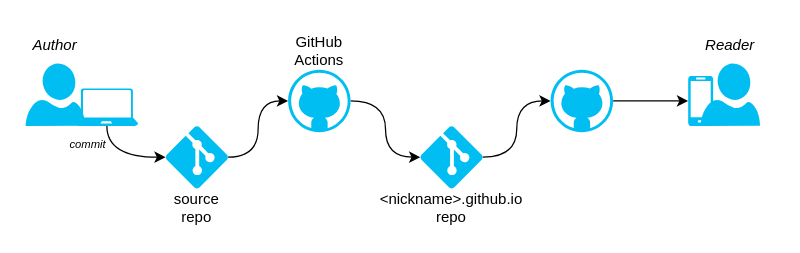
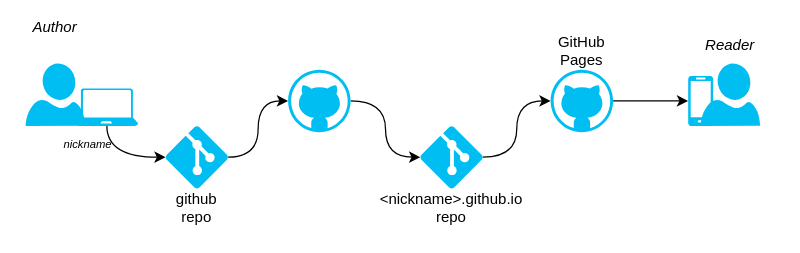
(55, 44) -> (55, 26)
(319, 51) -> none
none -> (582, 51)
(88, 144) -> (88, 144)
(196, 199) -> (196, 199)
